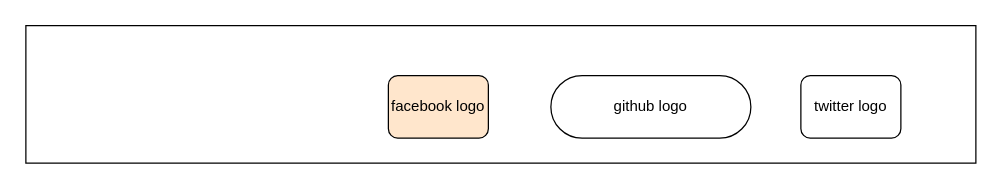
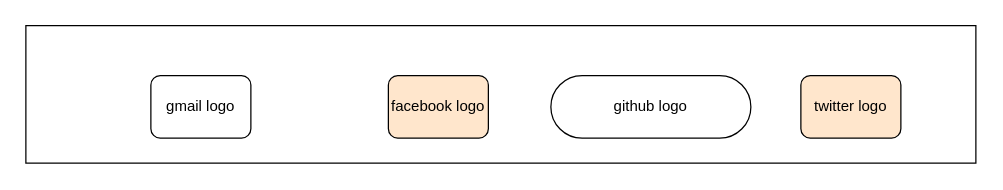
none -> (201, 107)
(851, 107) -> (851, 107)
